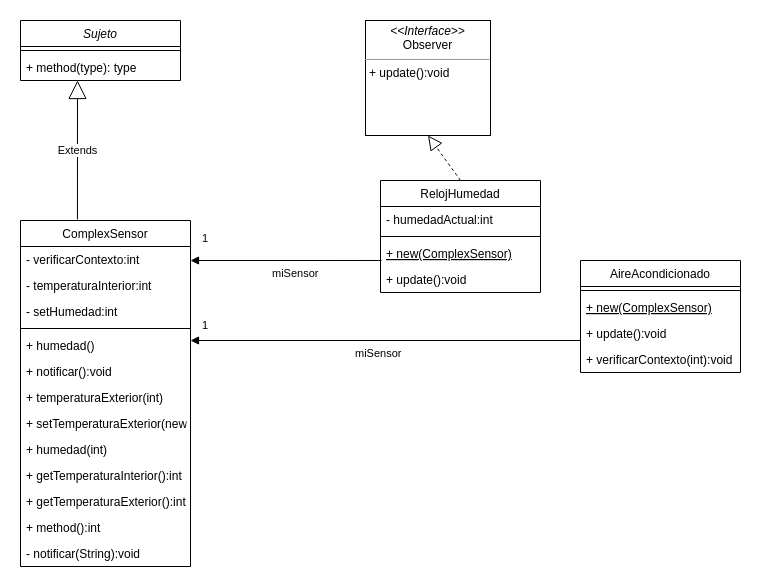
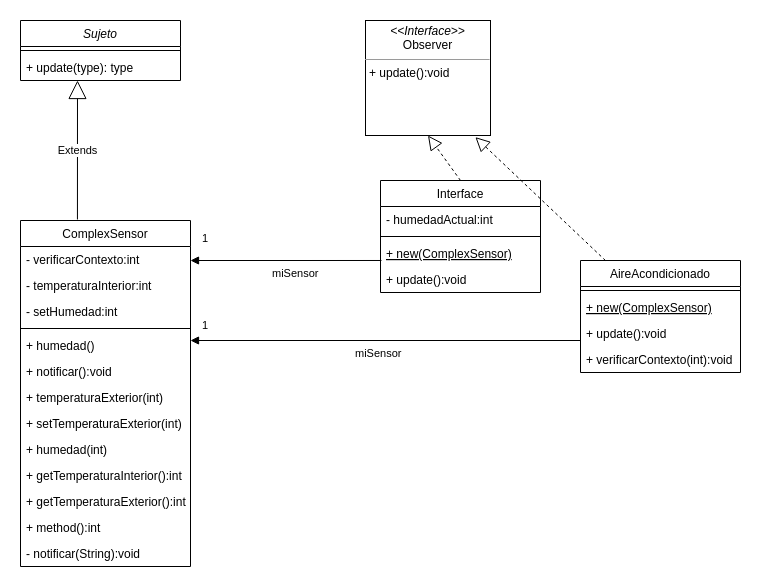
(89, 68) -> (89, 68)
(460, 194) -> (460, 194)
none -> (546, 204)
(120, 424) -> (119, 424)
